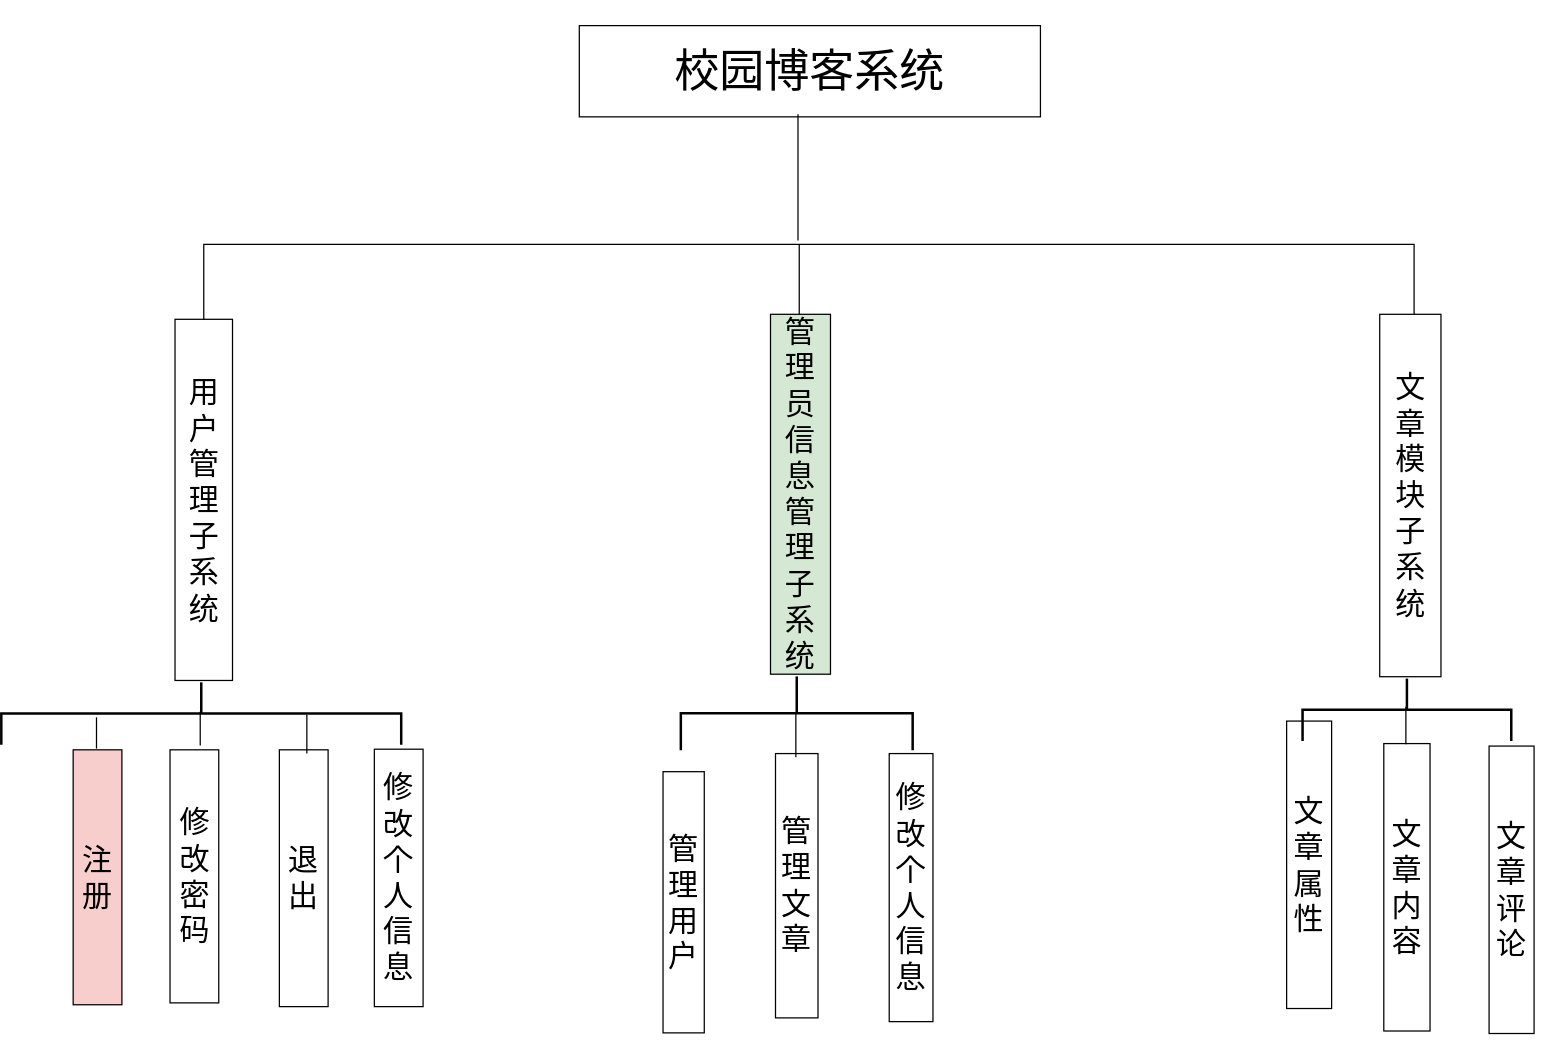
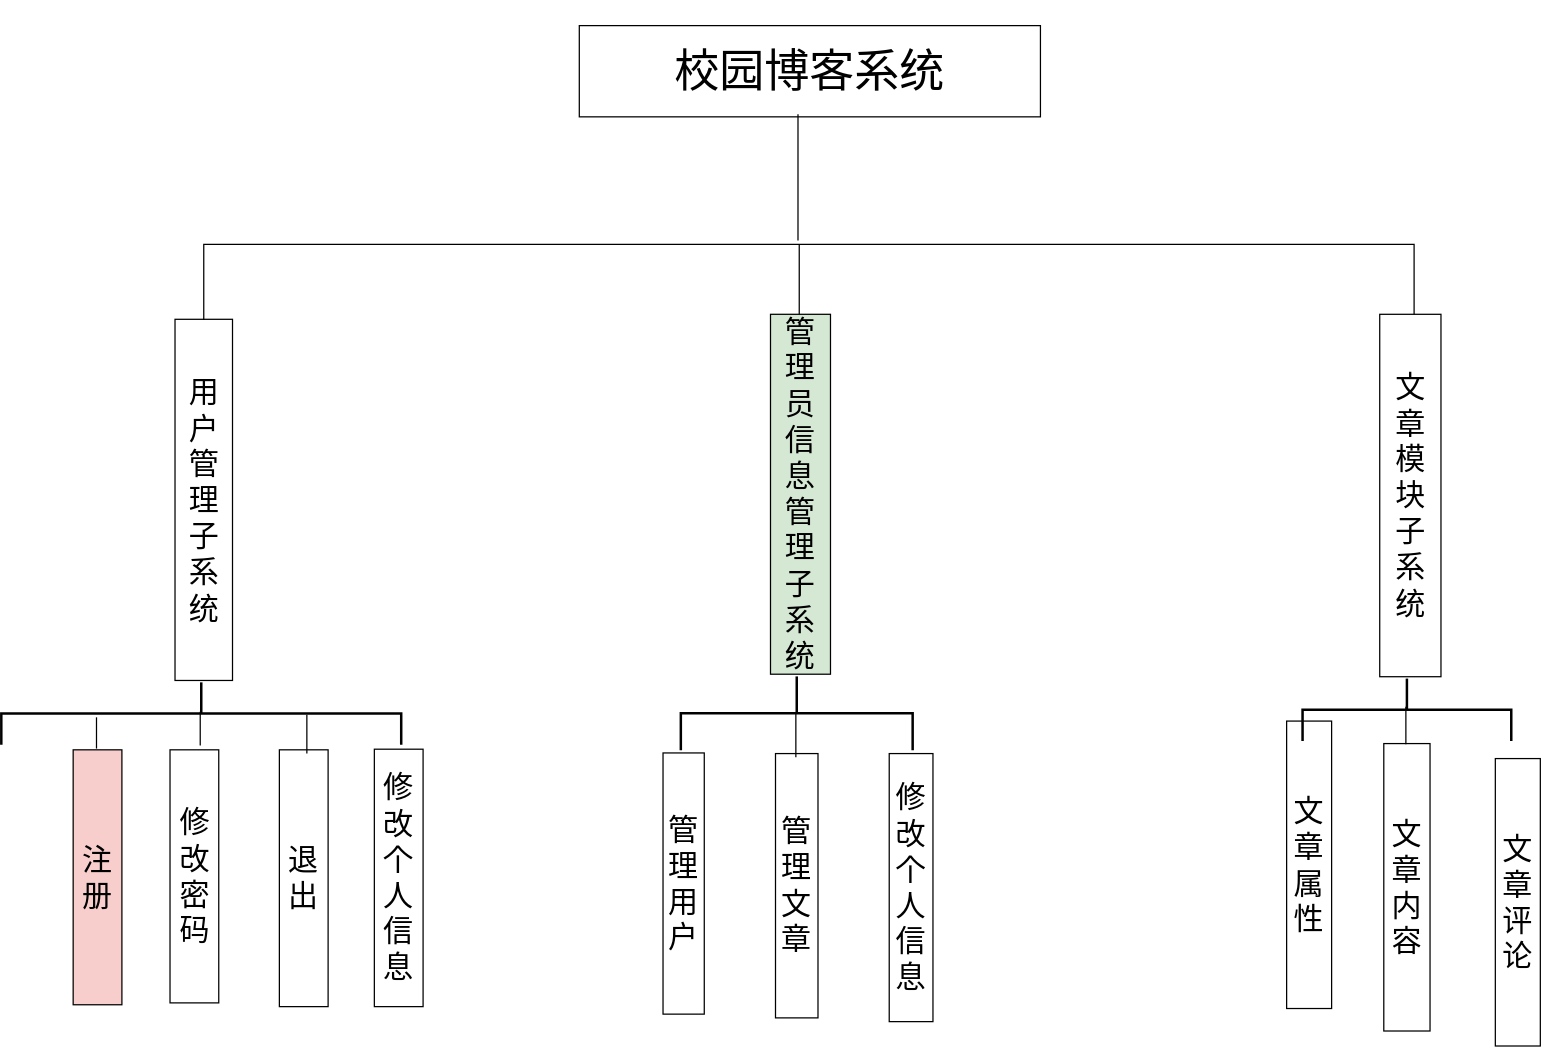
(1512, 890) -> (1518, 903)
(684, 903) -> (684, 884)
